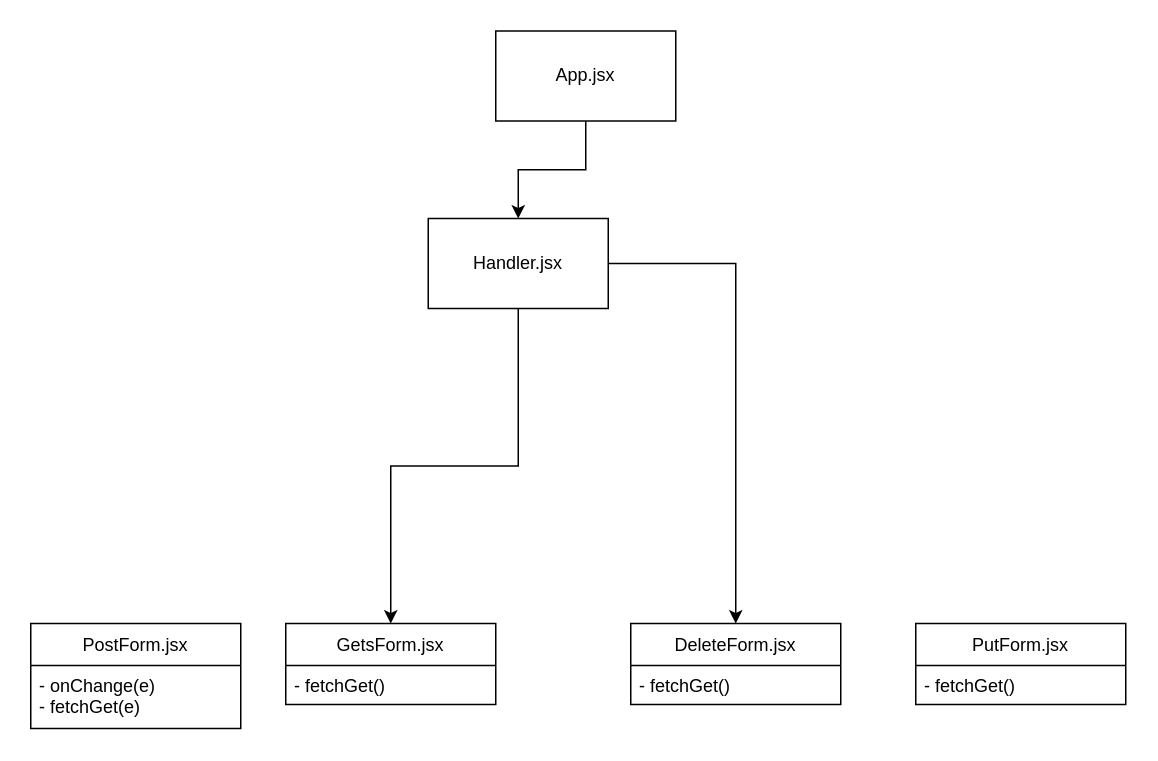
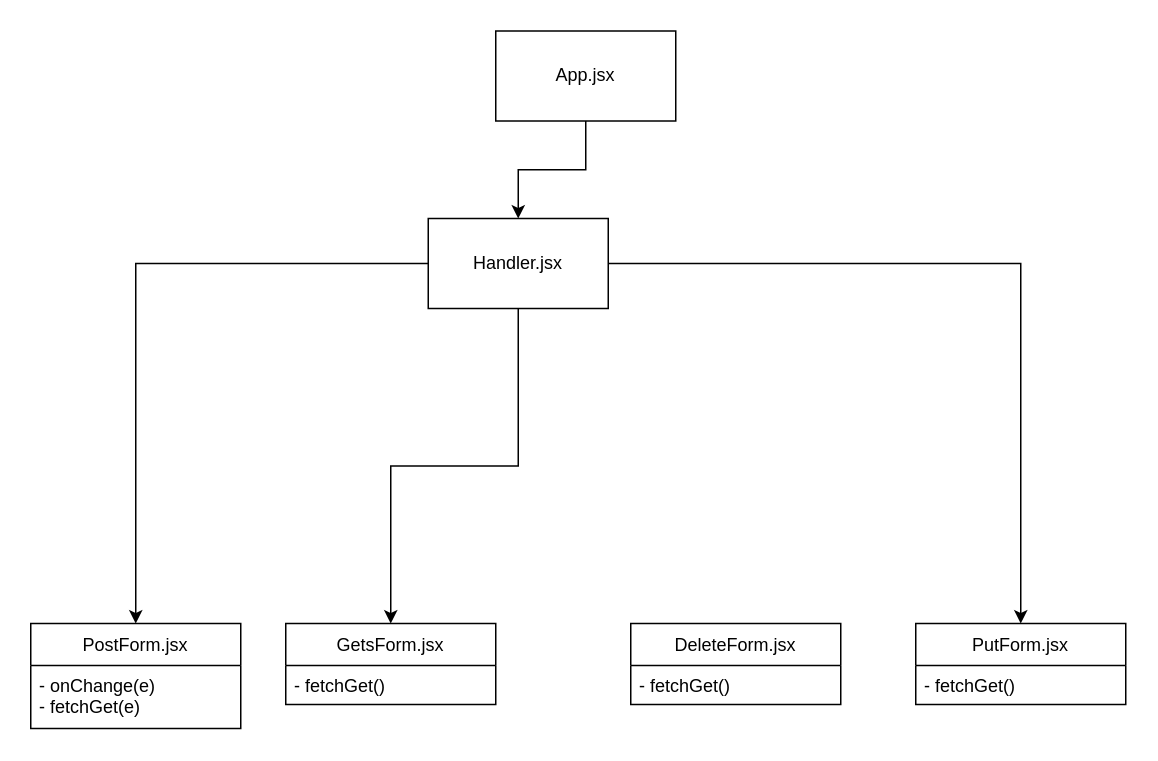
none -> (136, 292)
none -> (1021, 297)
(736, 439) -> none
